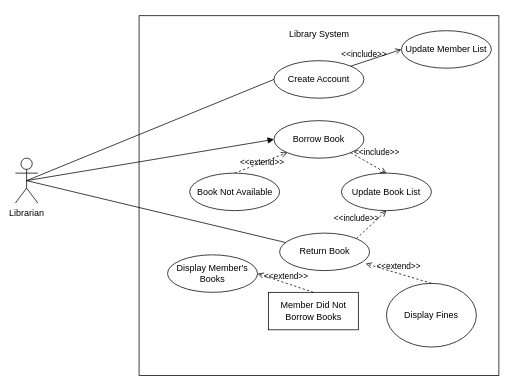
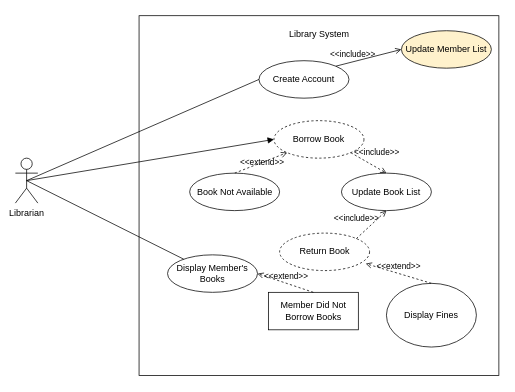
(447, 49) -> (447, 49)
(319, 79) -> (304, 79)
(319, 139) -> (319, 139)
(156, 211) -> (106, 220)
(325, 252) -> (325, 252)
